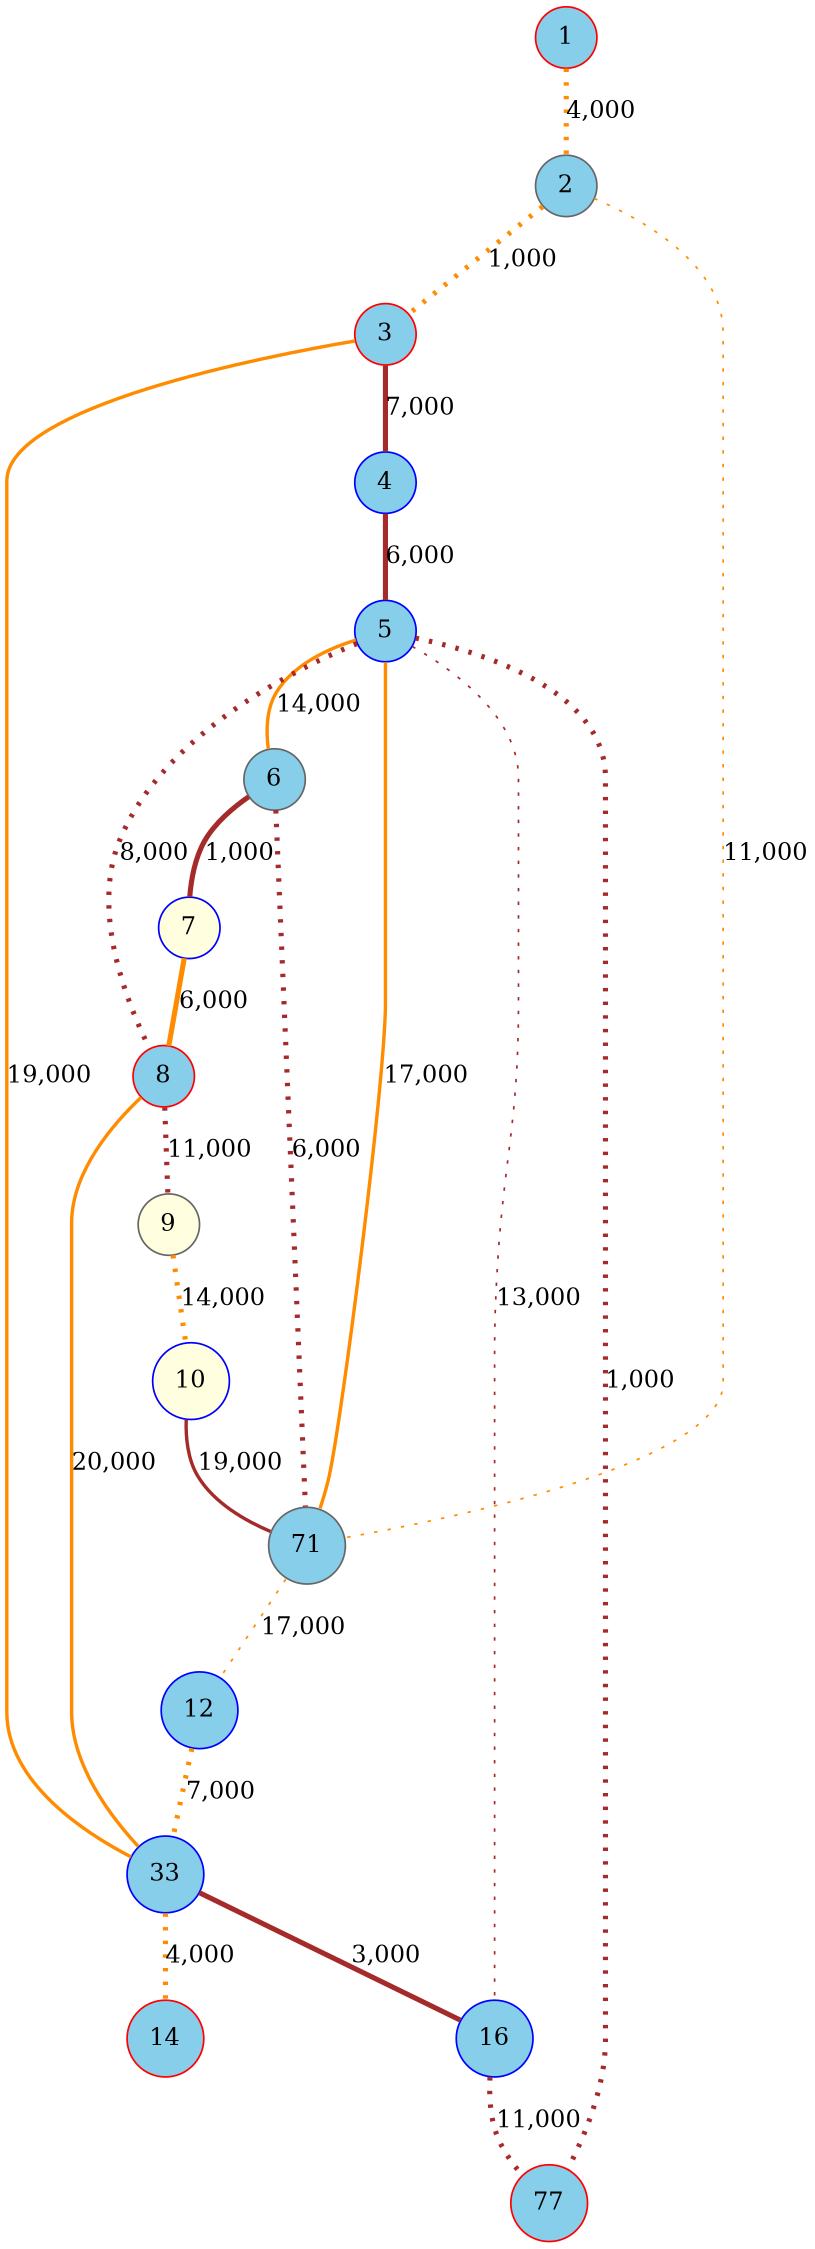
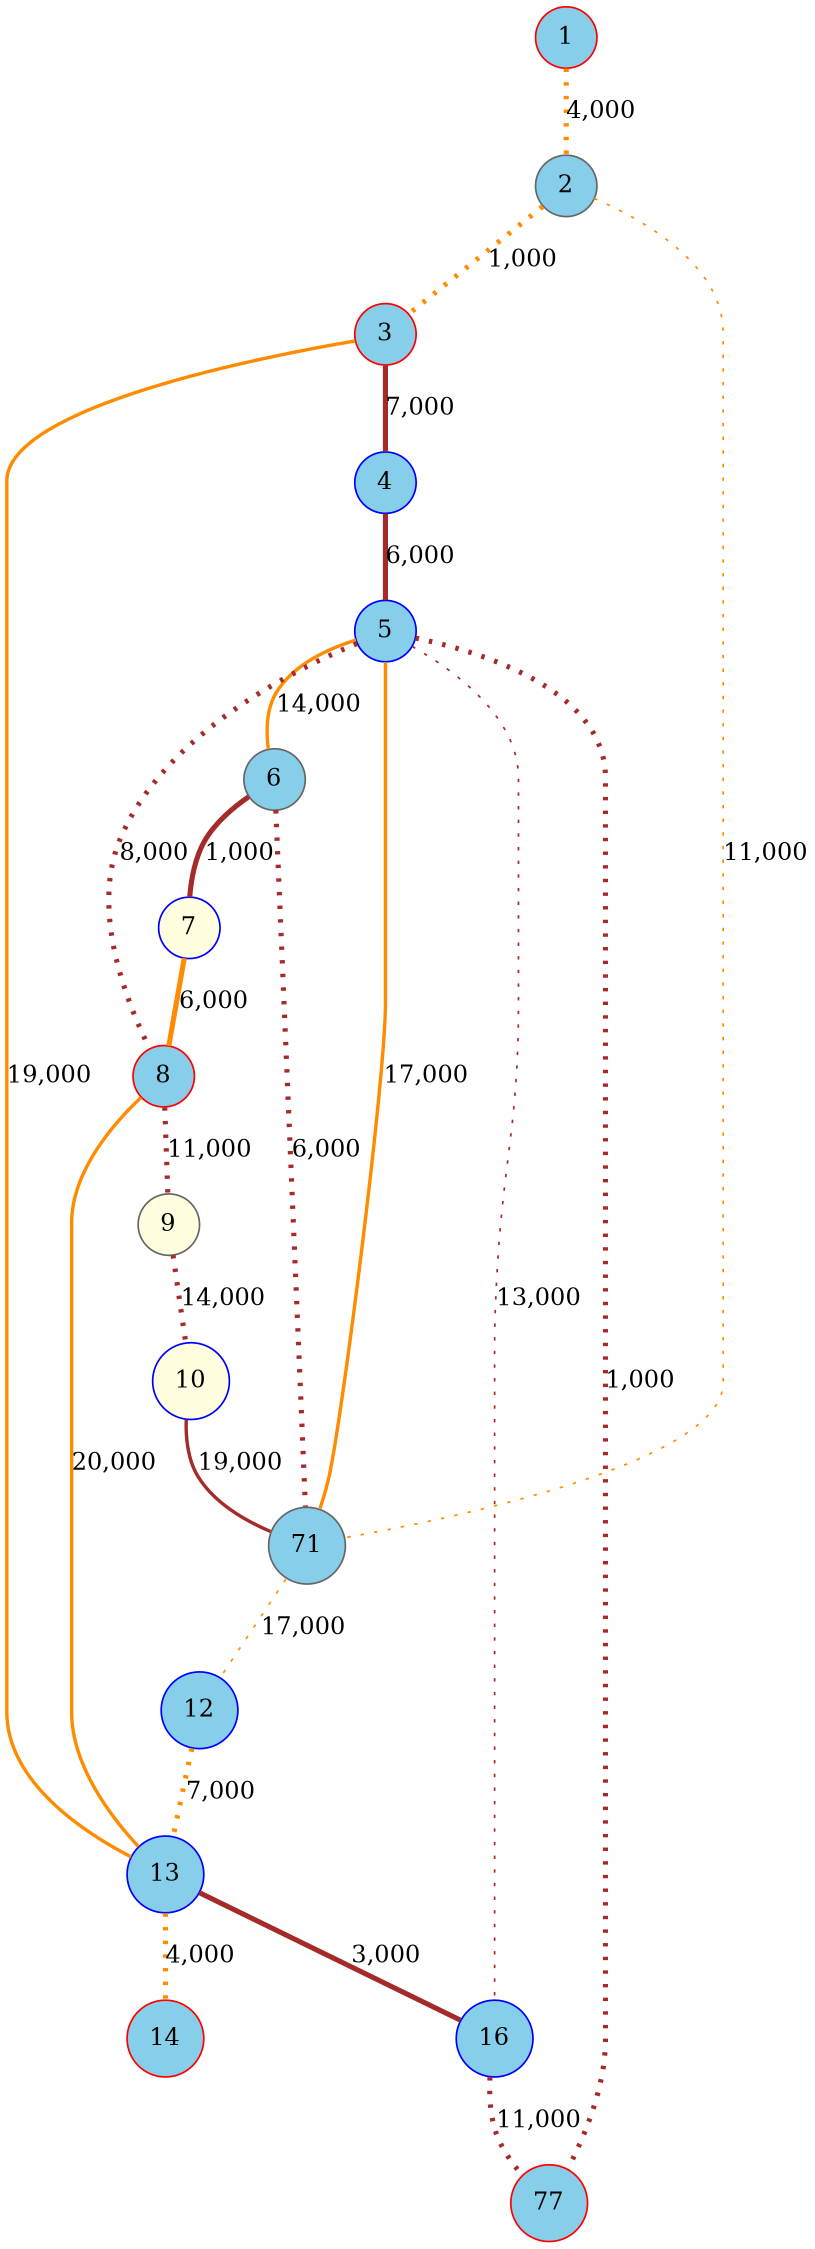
(179, 1299) -> (179, 1299)
(165, 1874) -> (165, 1874)
